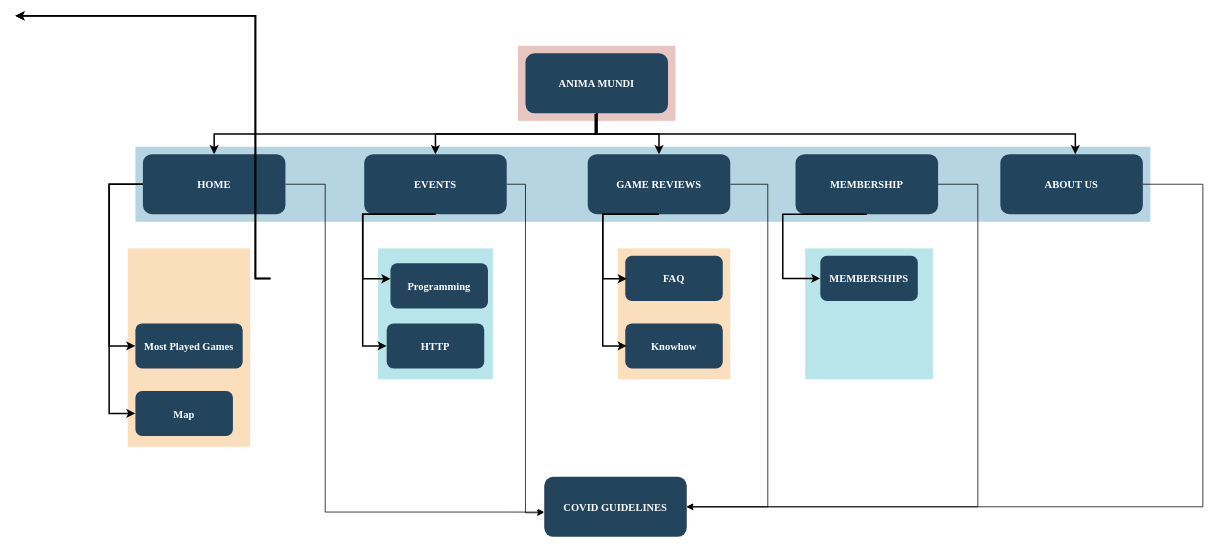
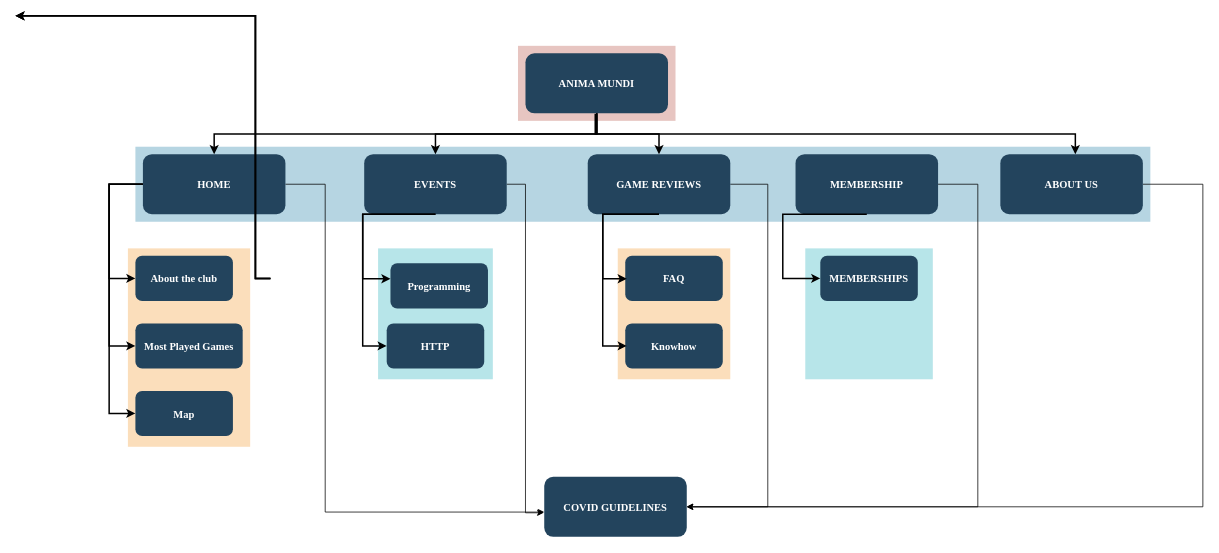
none -> (120, 278)
none -> (184, 278)
